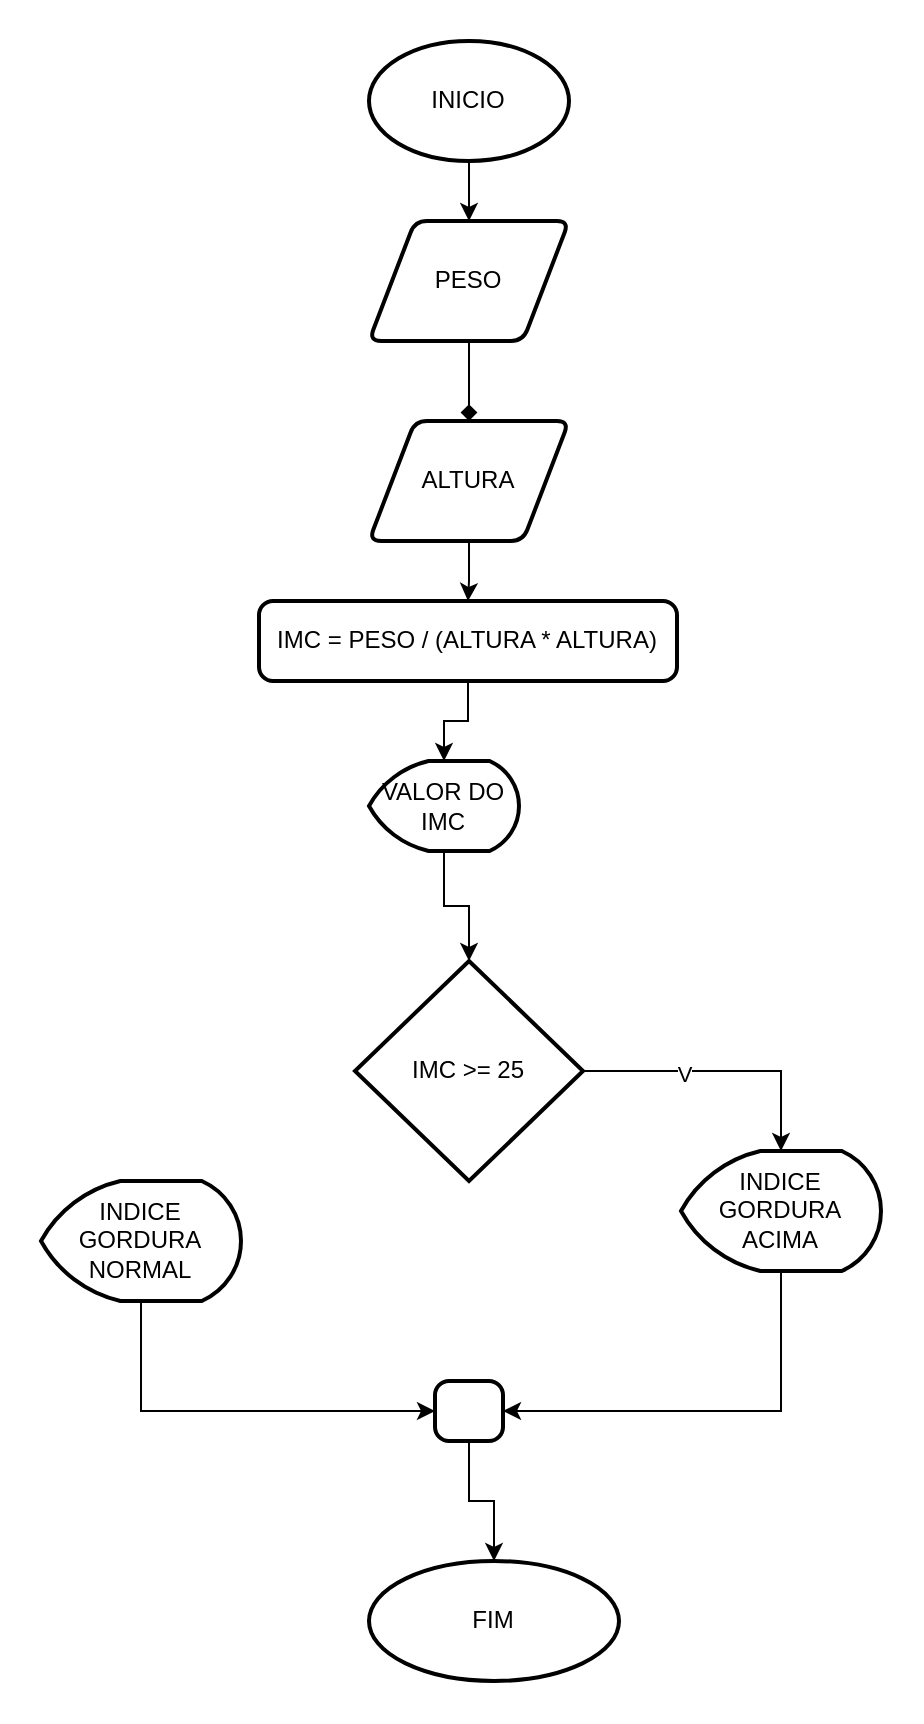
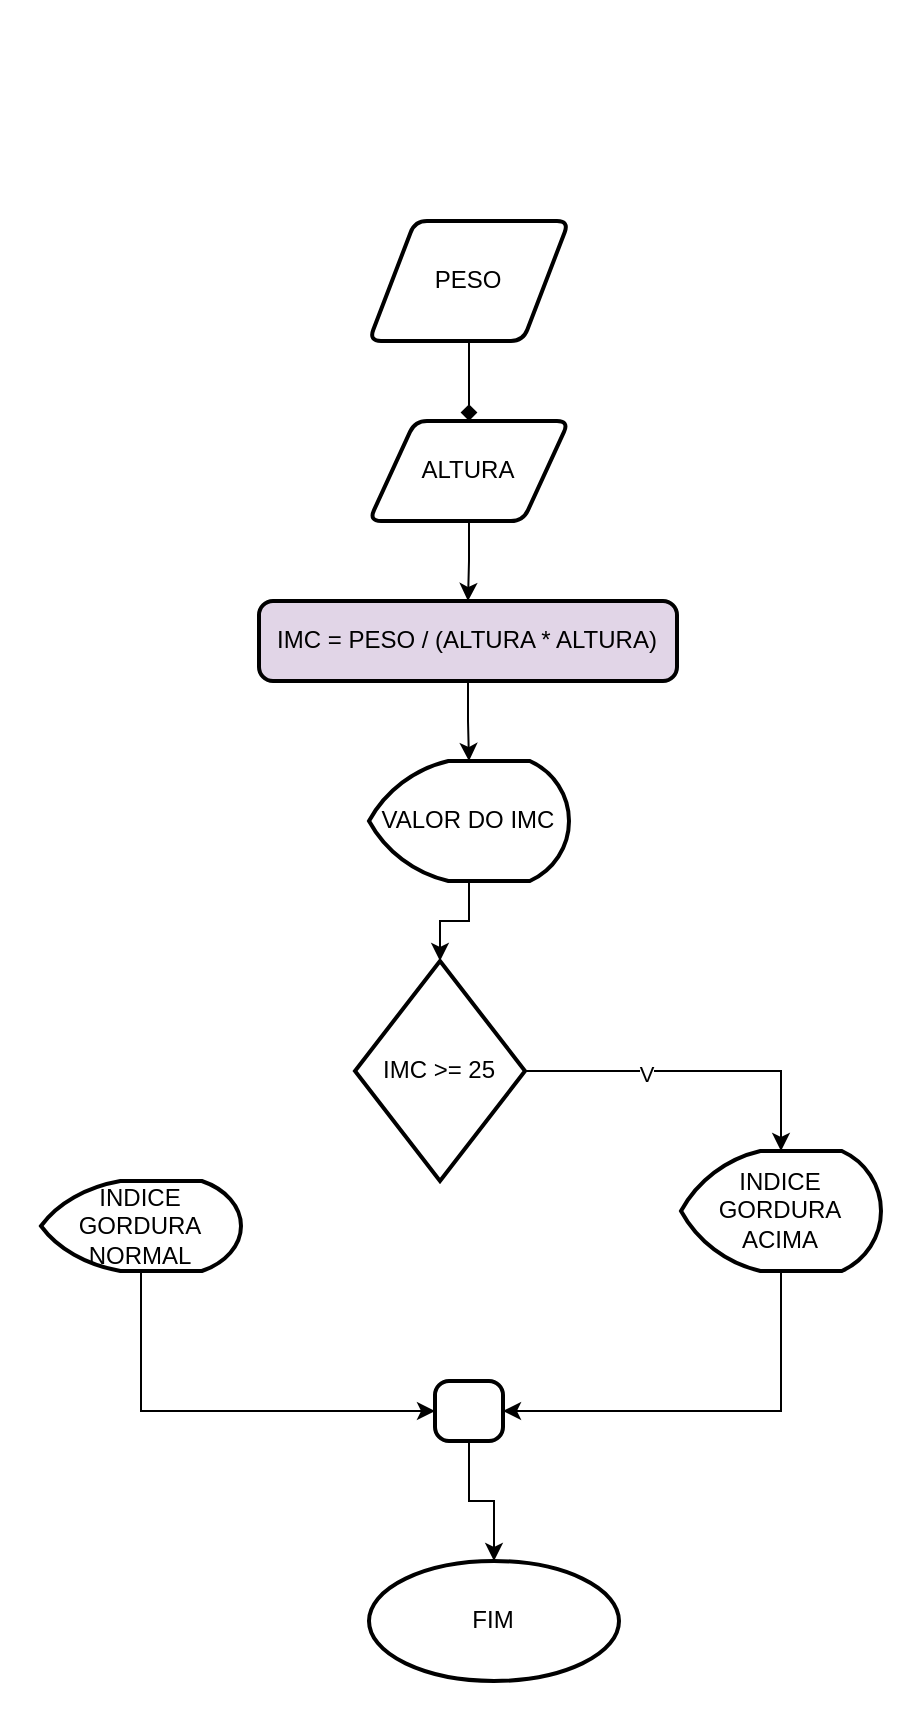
(469, 101) -> none
(469, 198) -> none
(469, 481) -> (469, 471)
(468, 641) -> (468, 641)
(444, 806) -> (469, 821)
(469, 1071) -> (440, 1071)
(141, 1241) -> (141, 1226)
